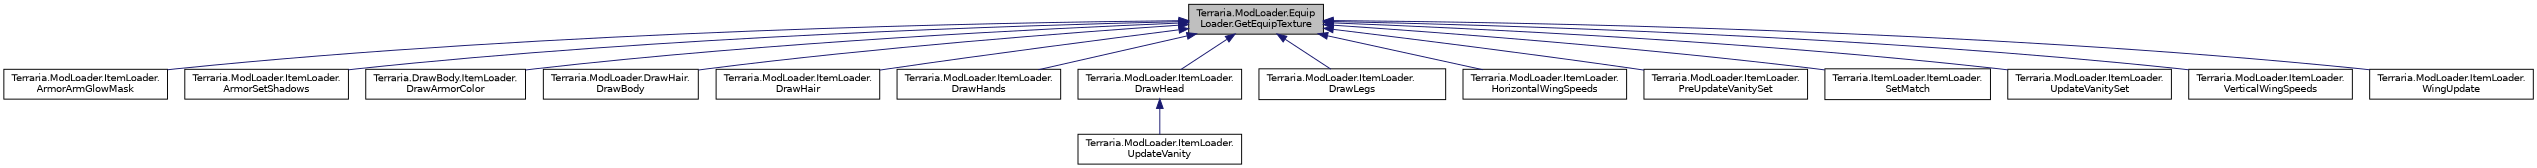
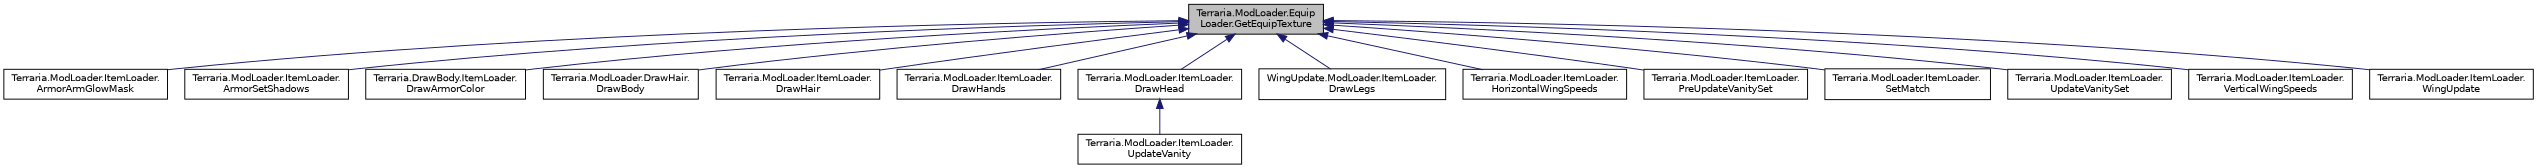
(1352, 84) -> (1352, 84)
(1908, 84) -> (1908, 84)
